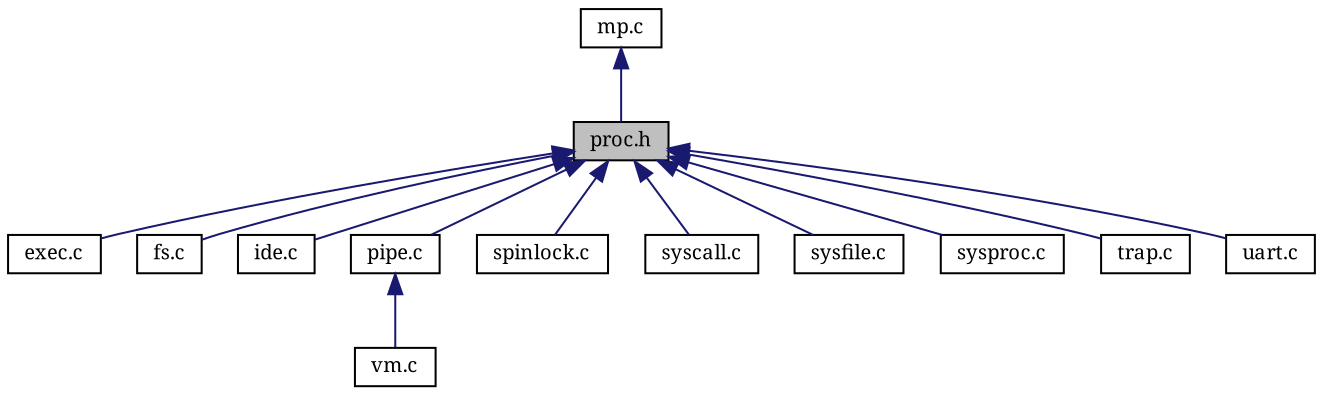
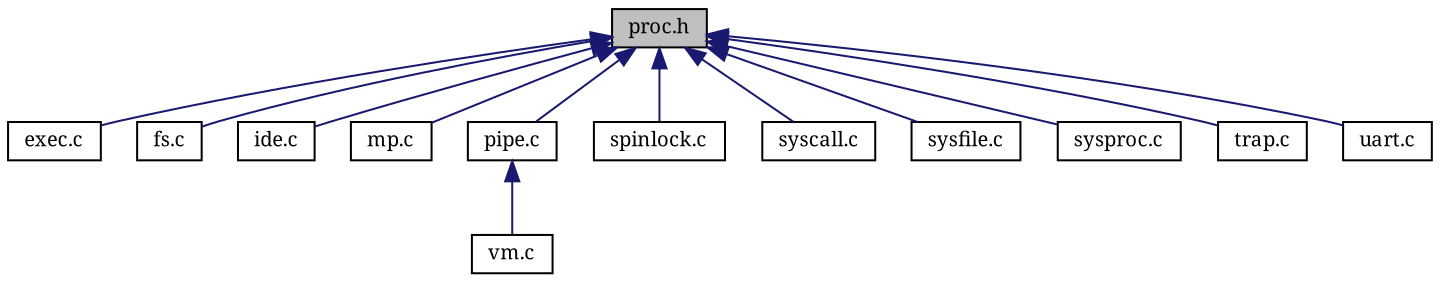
(621, 95) -> (515, 89)
